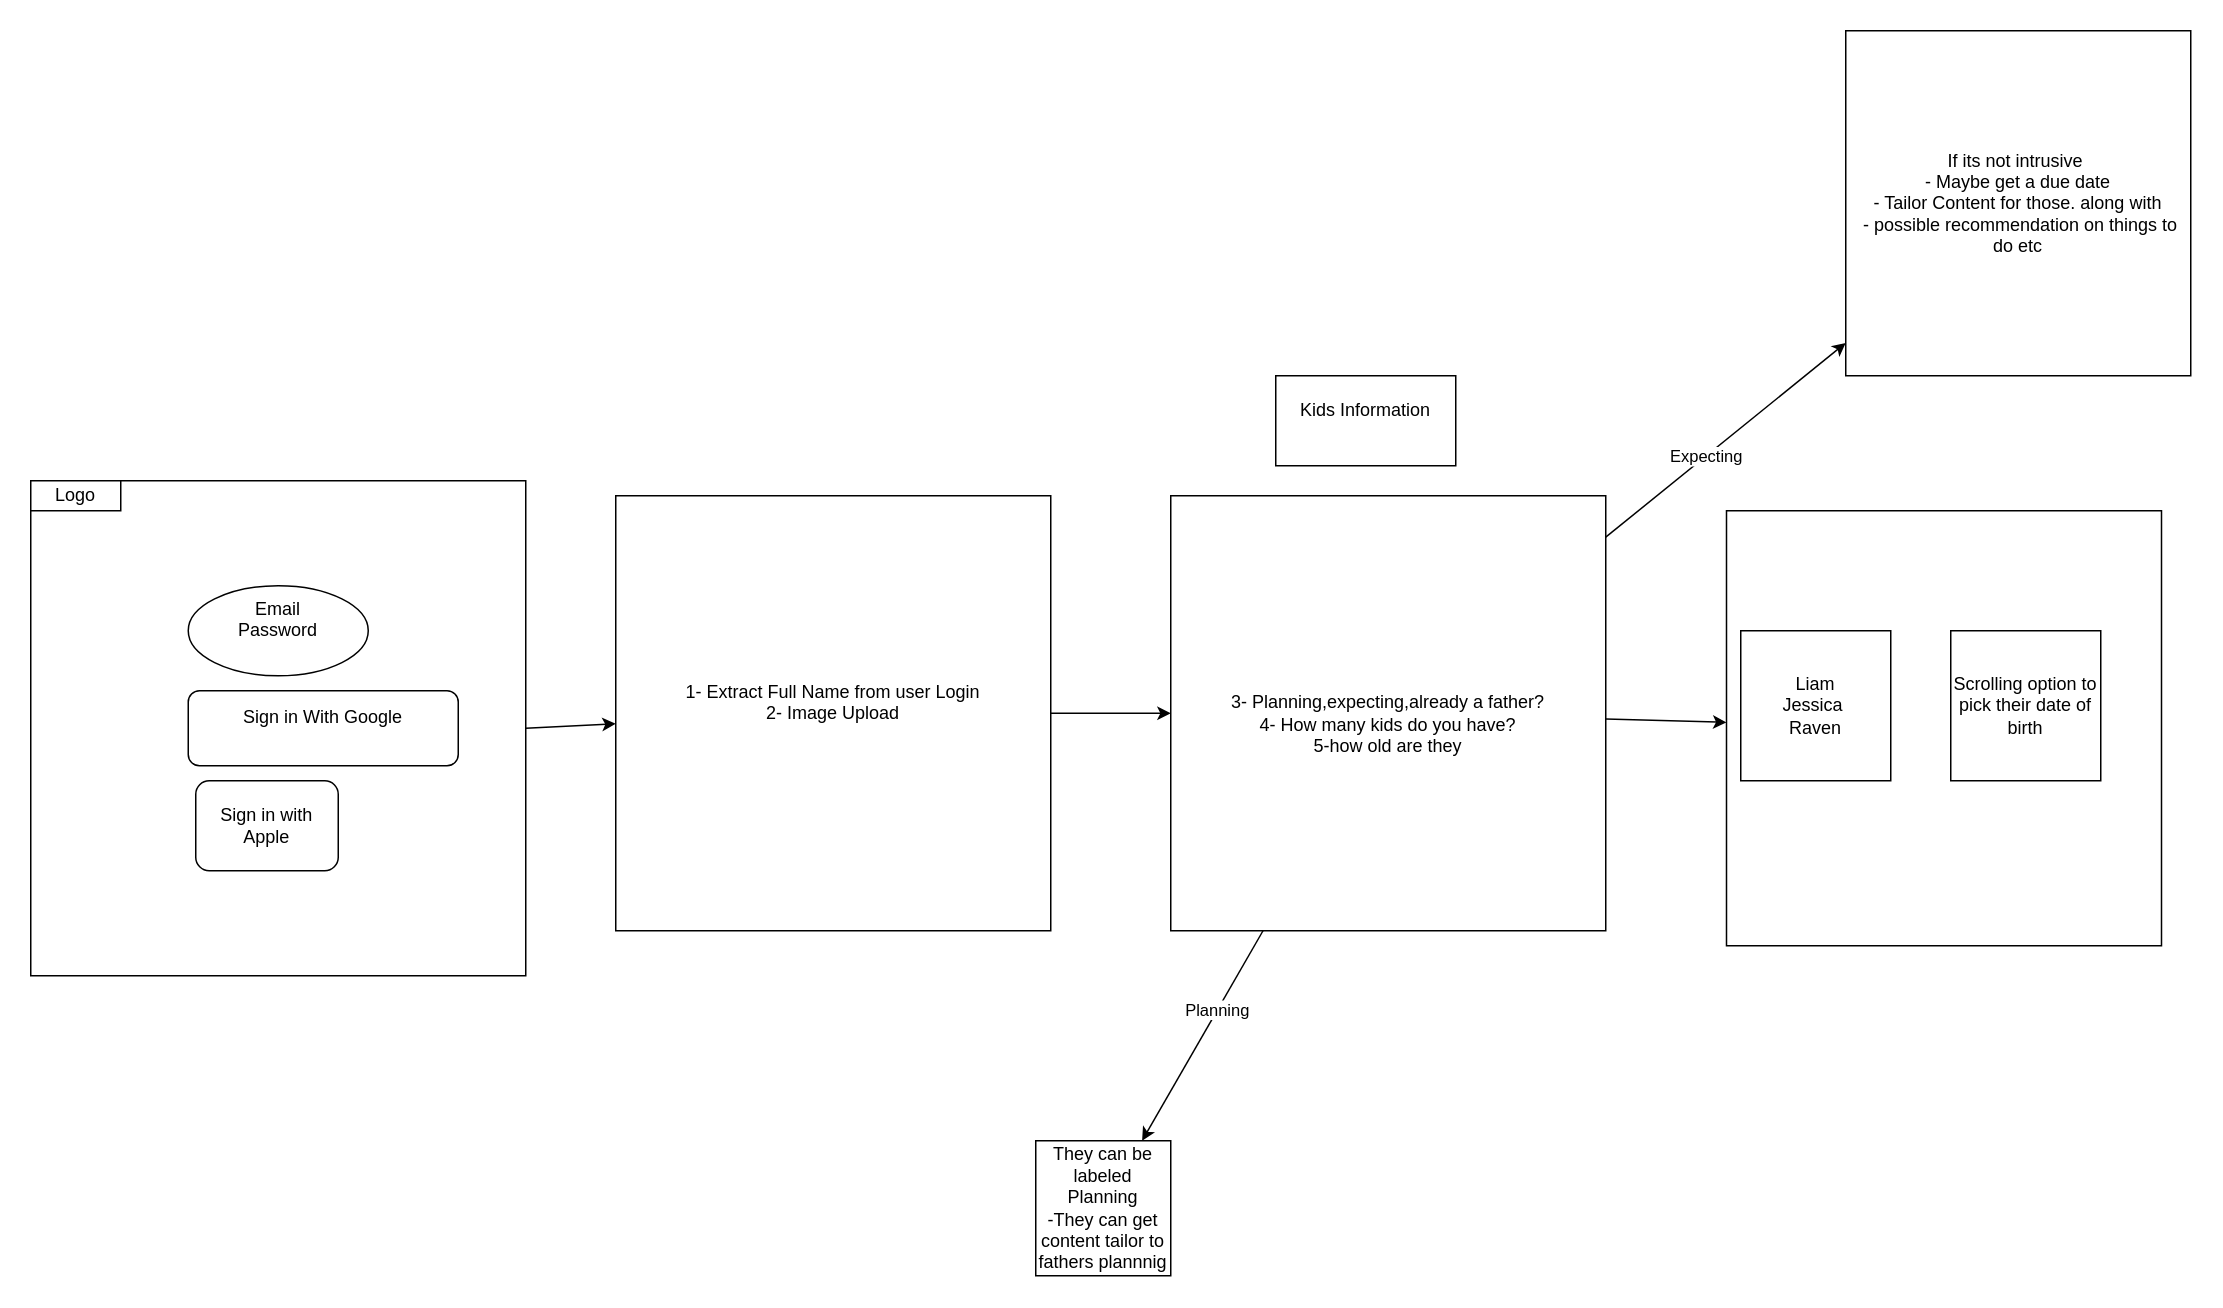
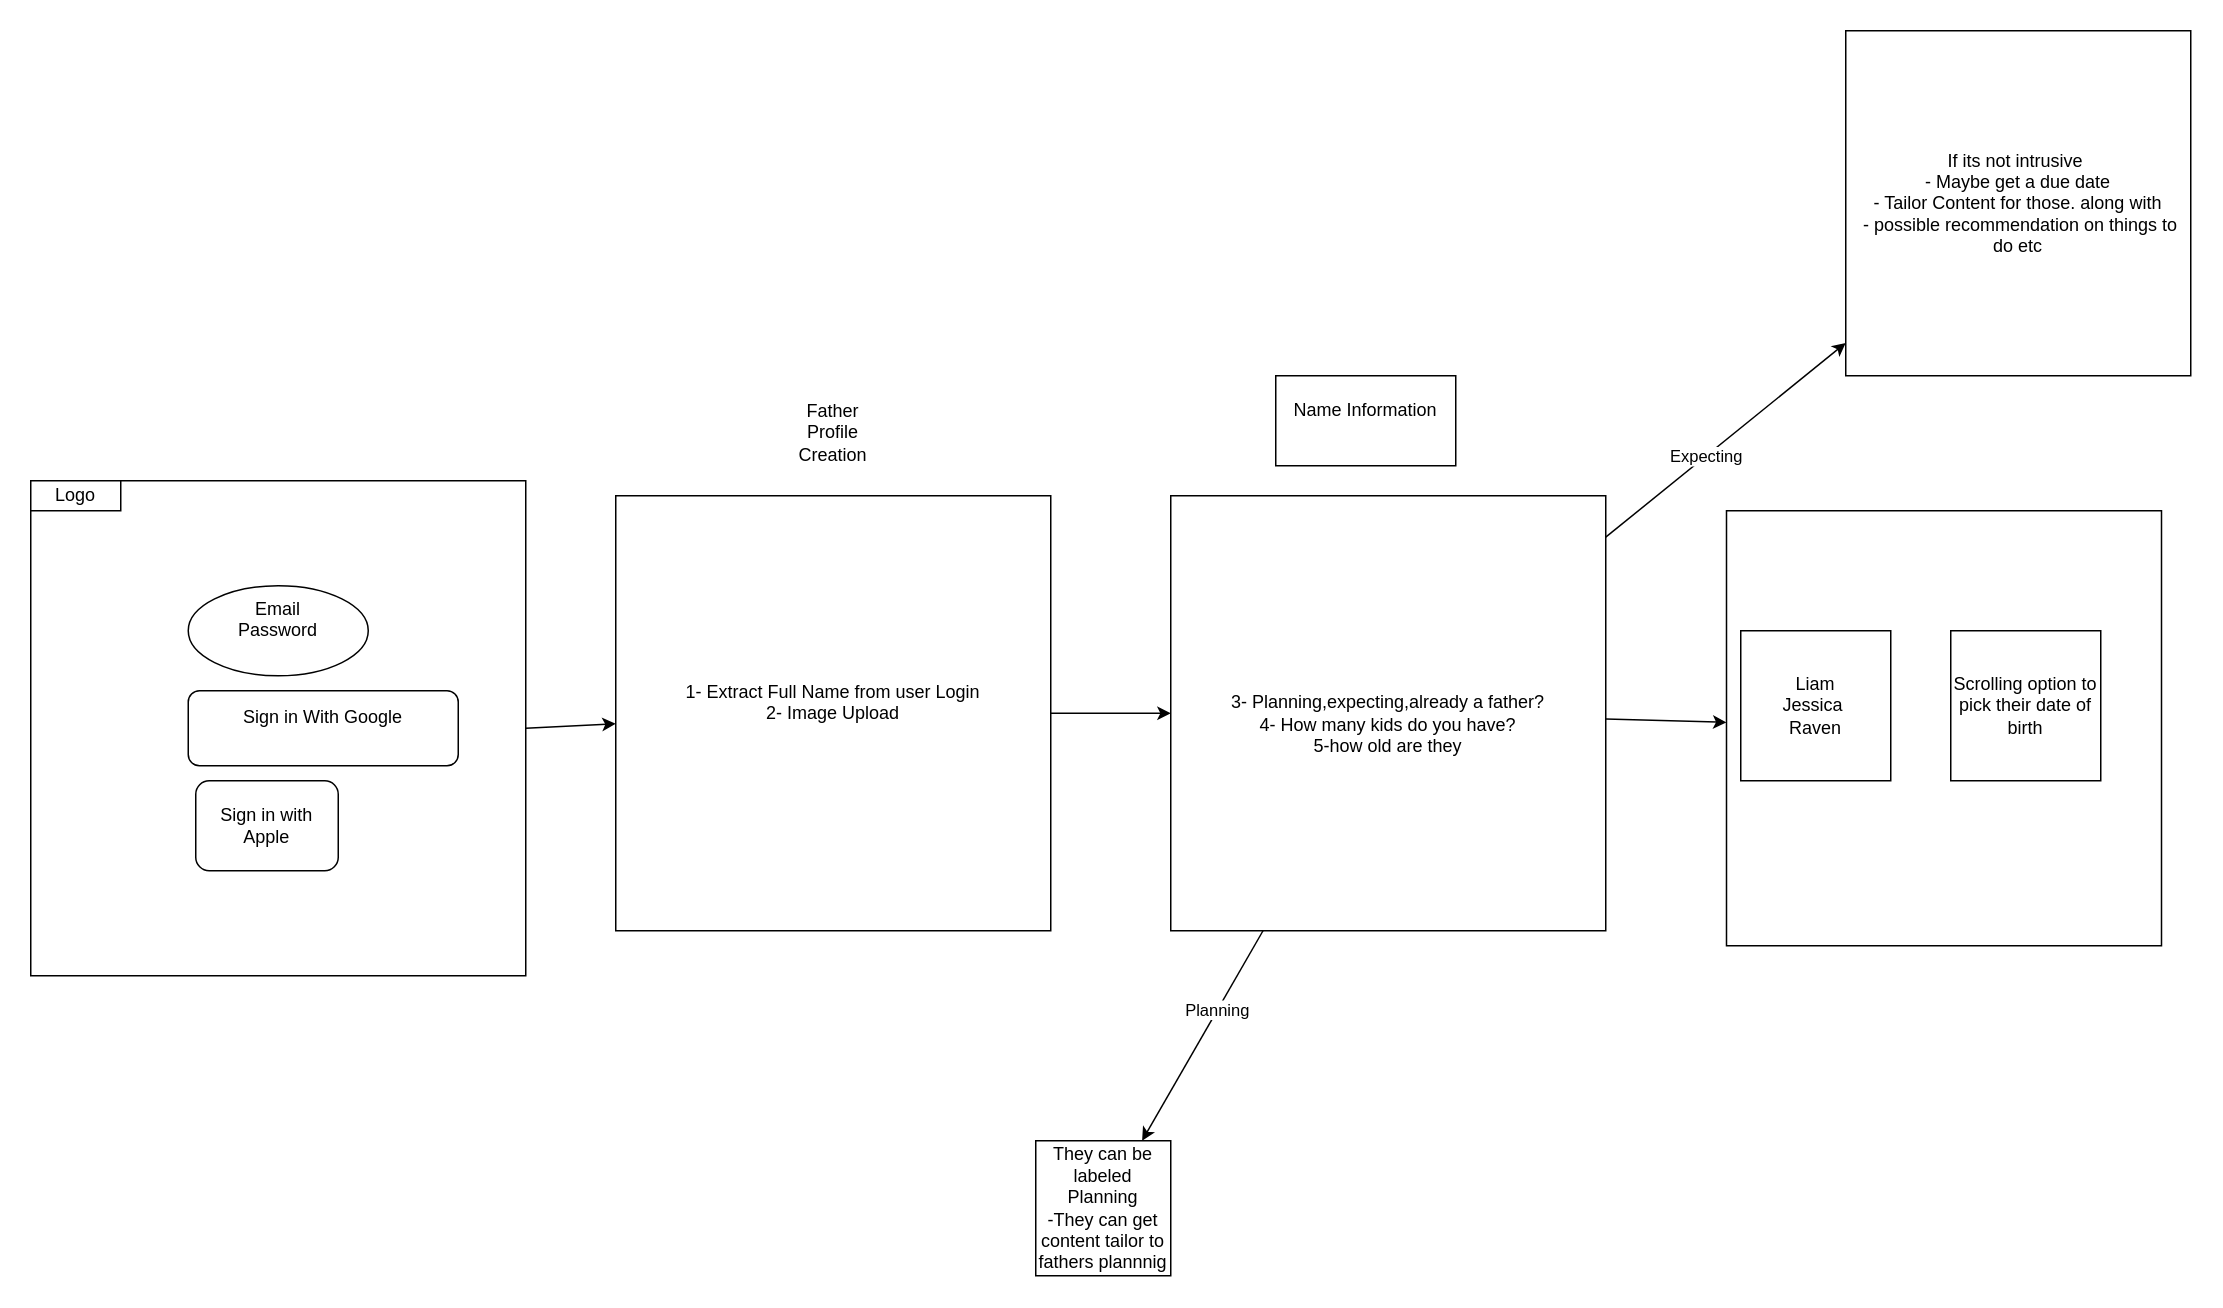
(1366, 421) -> (1366, 421)
none -> (833, 443)
